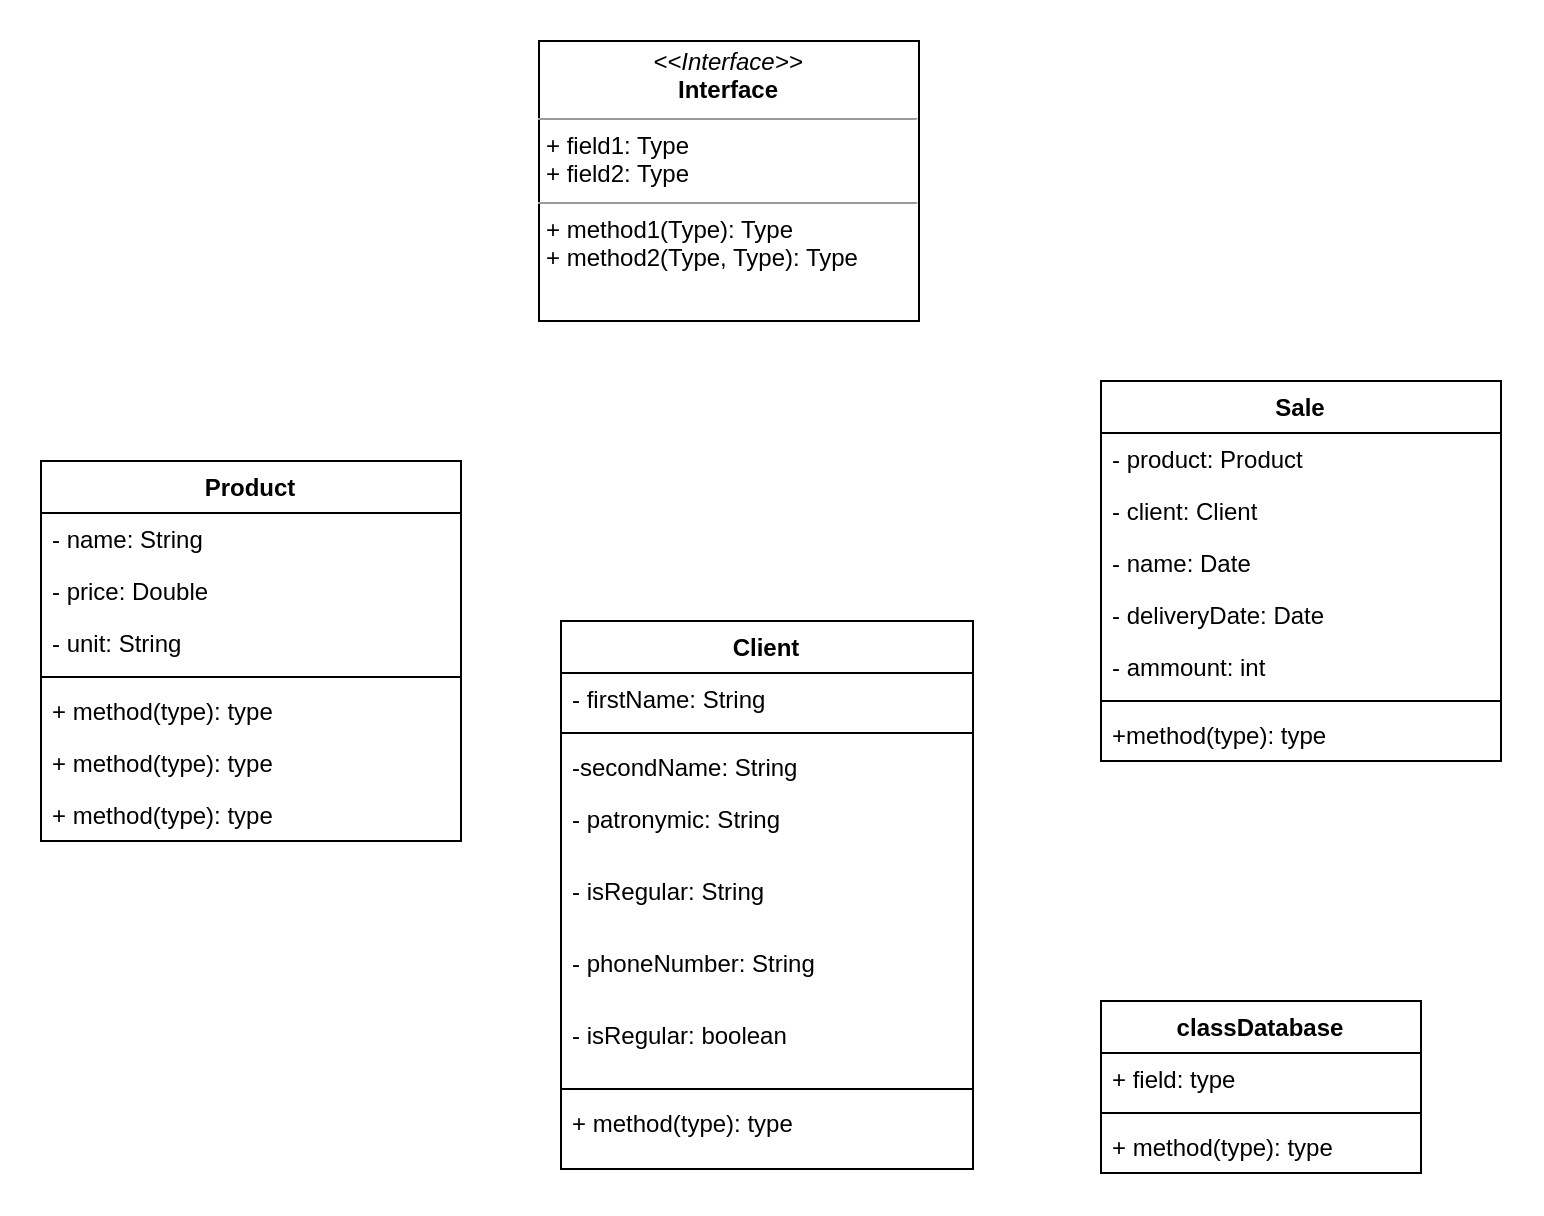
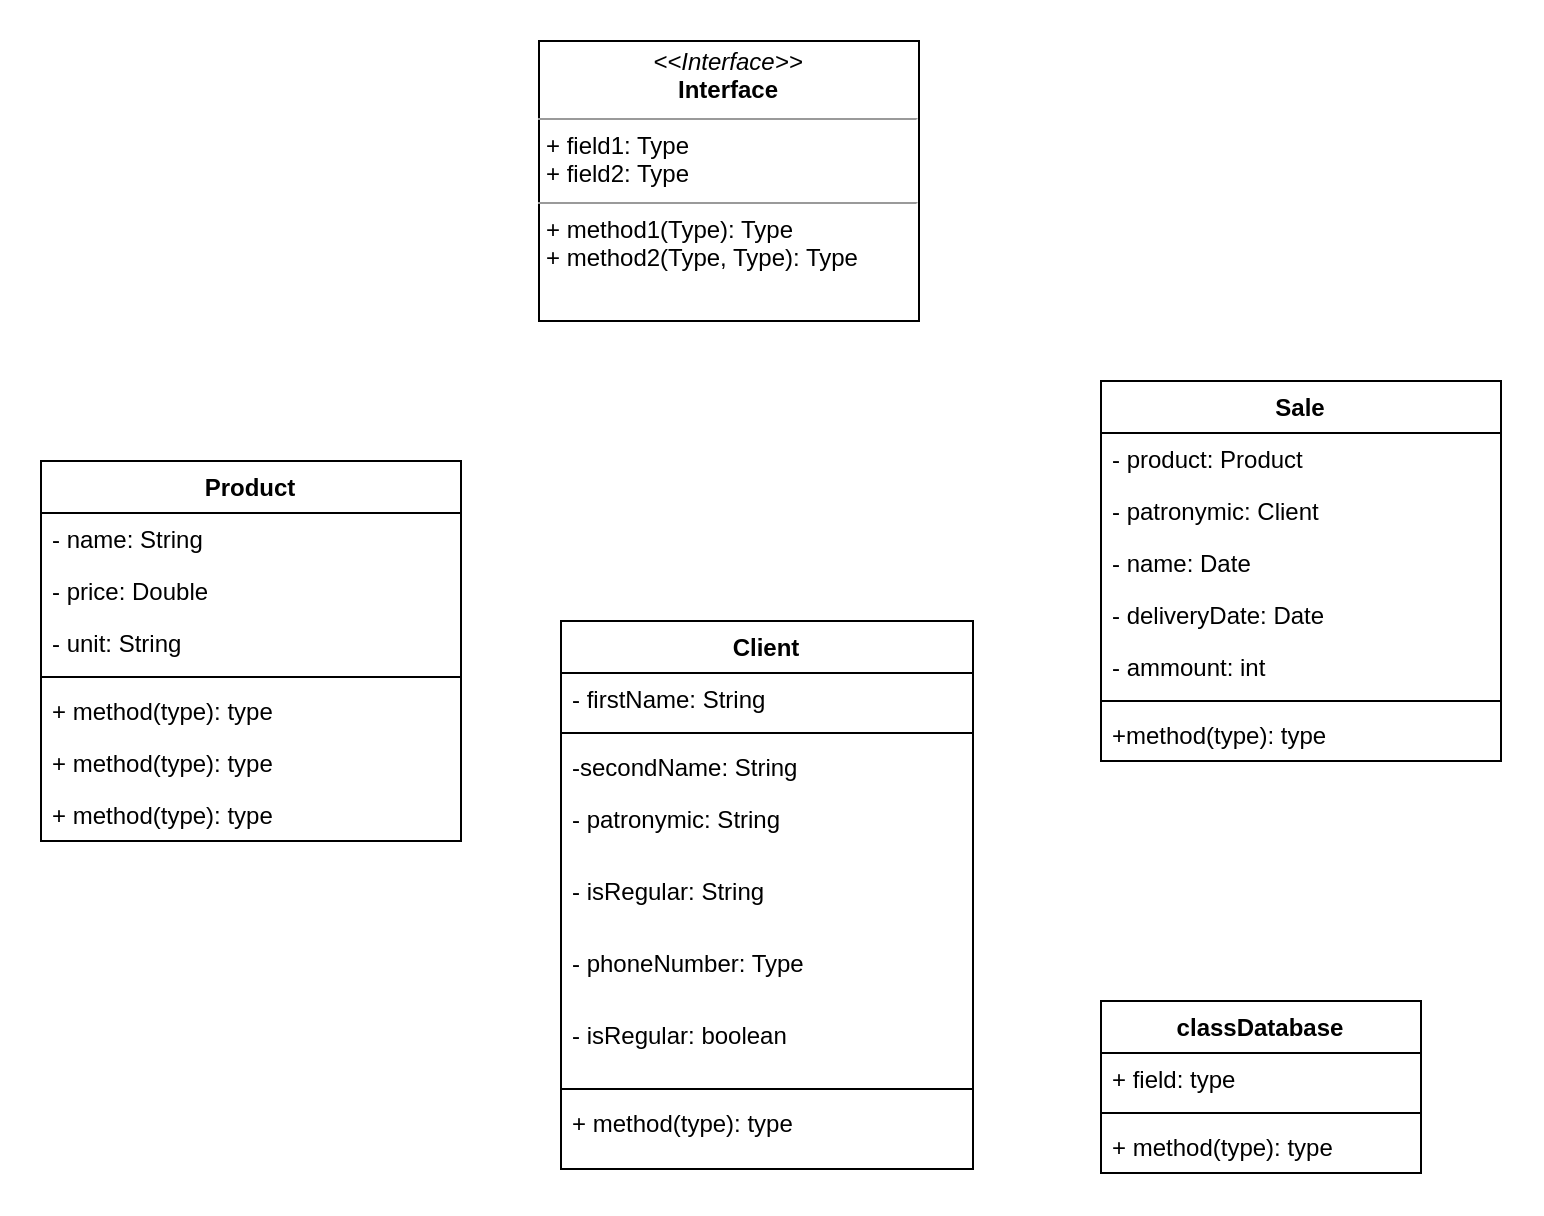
(1198, 512) -> (1228, 512)
(701, 964) -> (690, 964)
